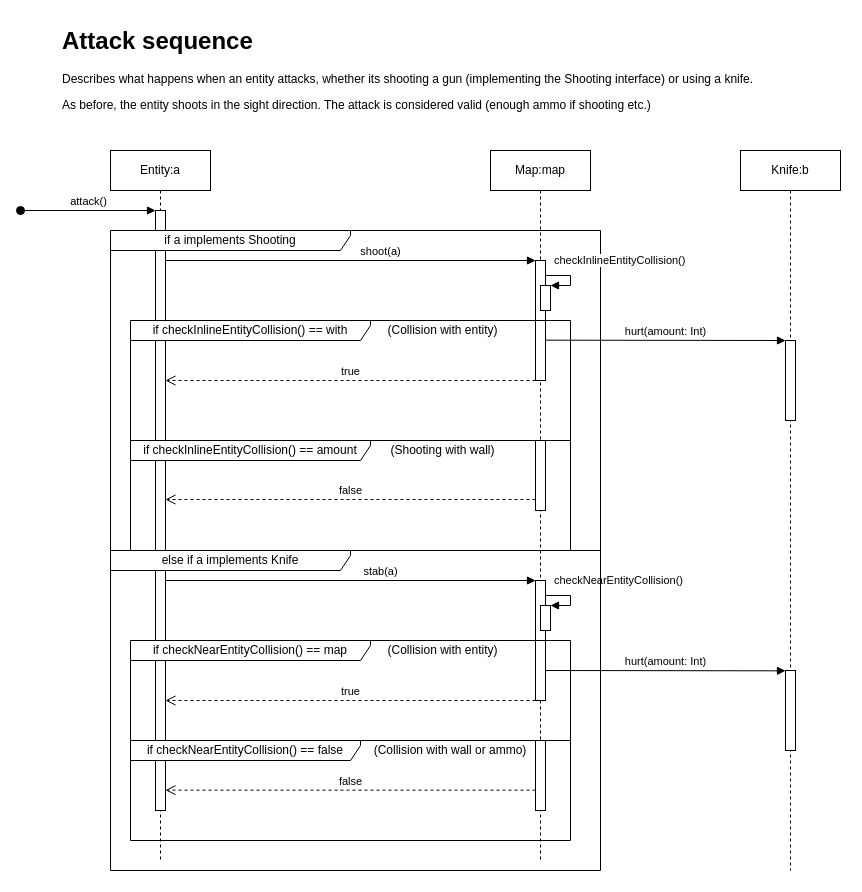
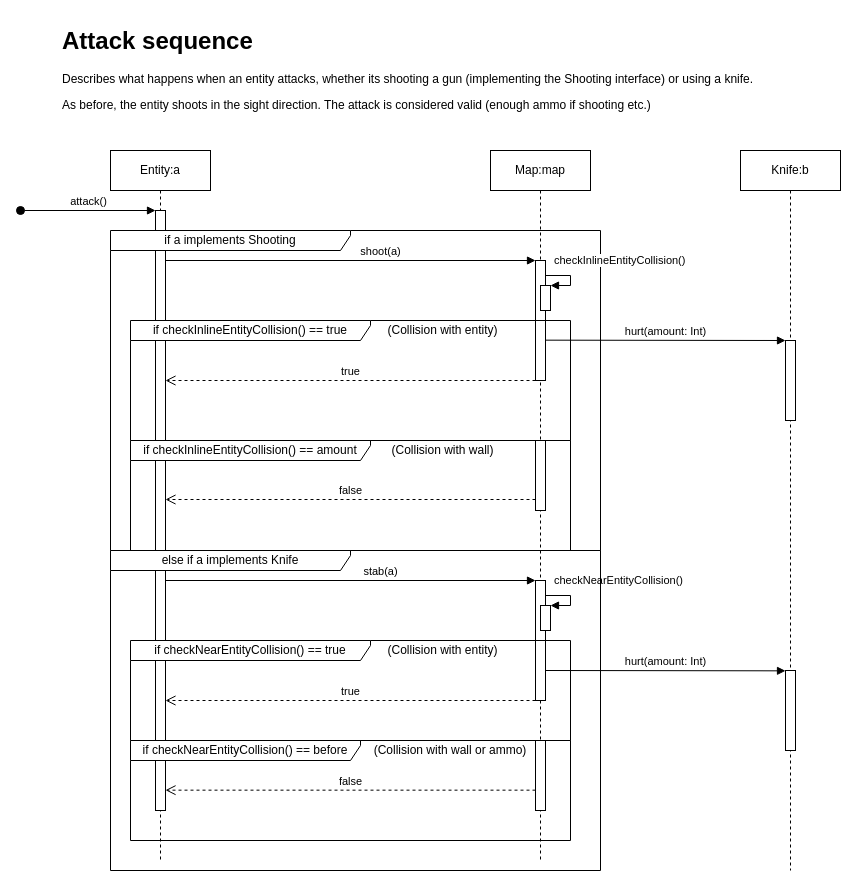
(251, 331) -> (251, 331)
(443, 451) -> (443, 451)
(251, 651) -> (251, 651)
(246, 751) -> (246, 751)
